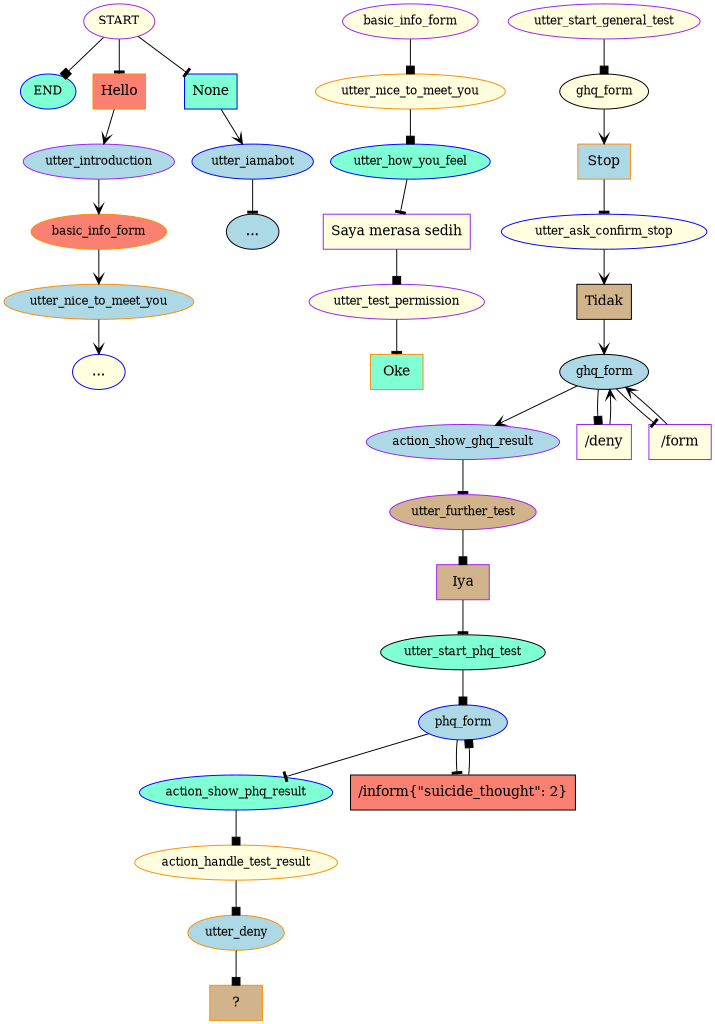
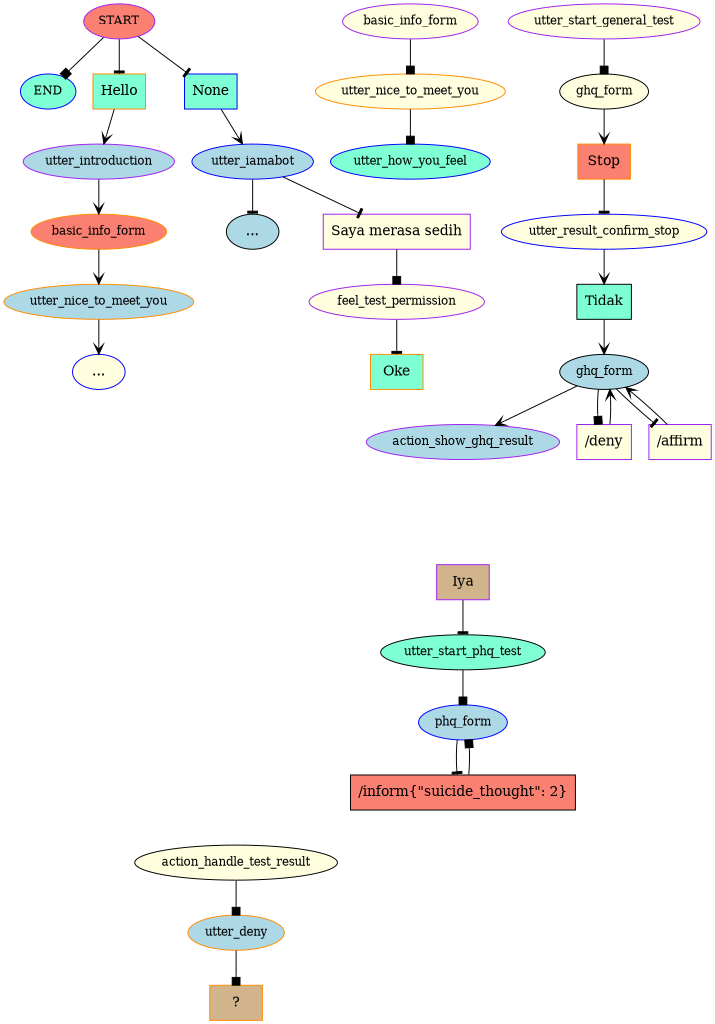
(119, 21) -> (119, 21)
(119, 92) -> (119, 92)
(604, 162) -> (604, 162)
(404, 194) -> (320, 194)
(604, 232) -> (604, 232)
(397, 302) -> (397, 302)
(604, 302) -> (604, 302)
(680, 442) -> (680, 442)
(463, 512) -> none
(236, 793) -> none
(236, 863) -> (236, 863)
